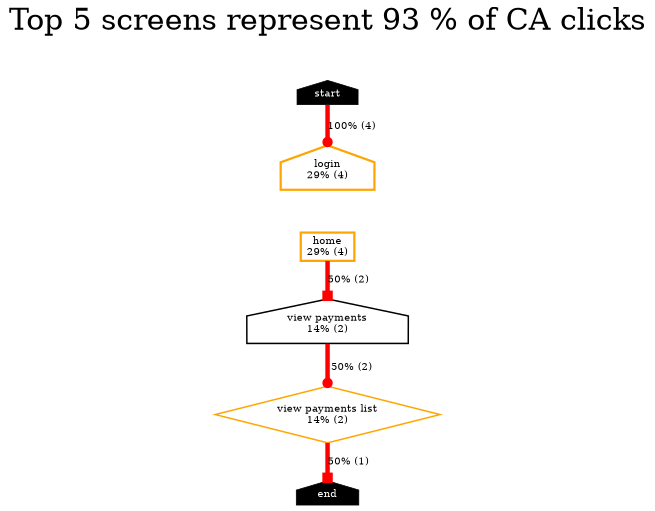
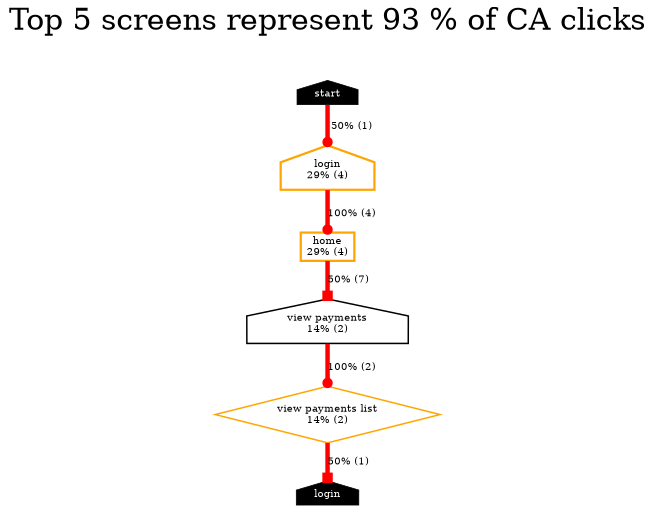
(352, 126) -> (352, 126)
none -> (328, 208)
(348, 280) -> (348, 280)
(352, 367) -> (352, 367)
(328, 494) -> (328, 494)
